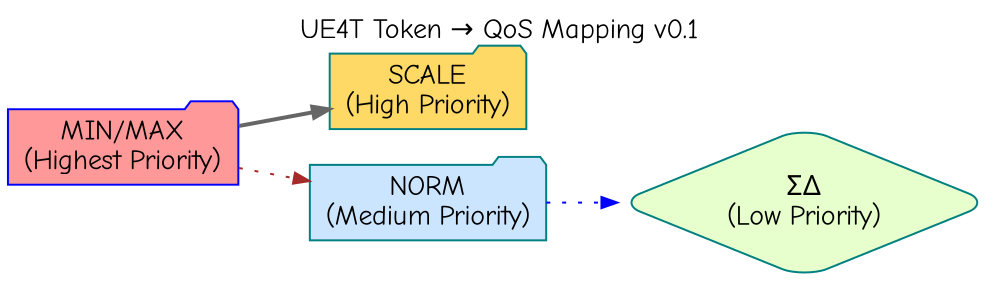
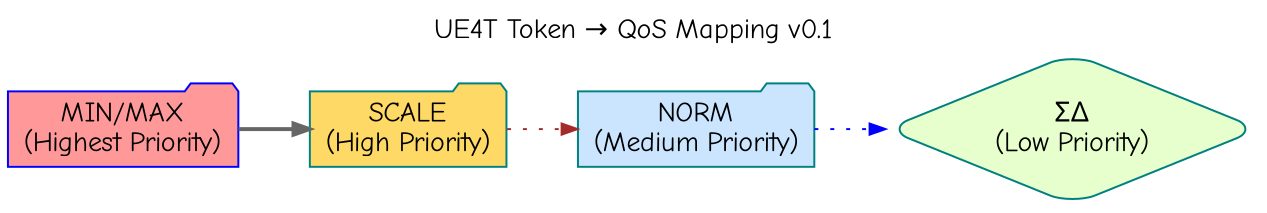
(266, 173) -> (534, 129)
